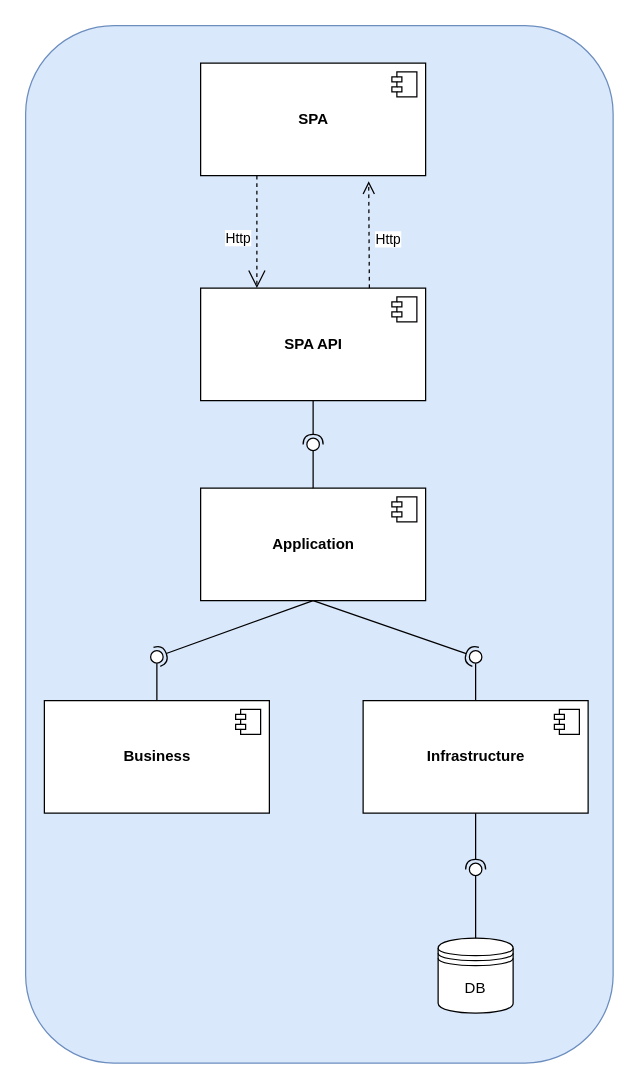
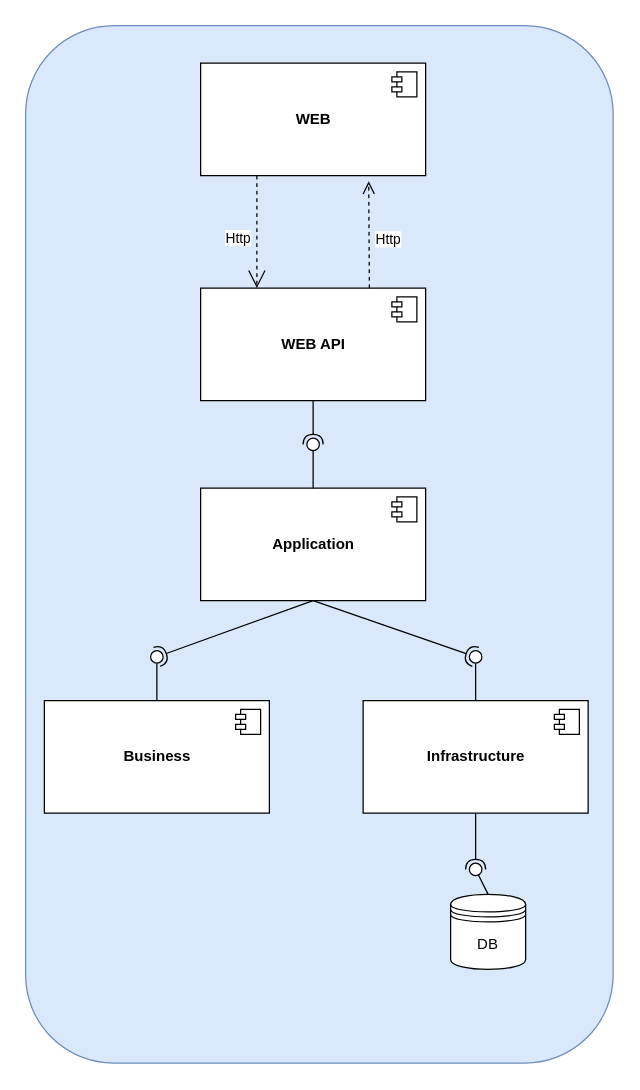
(314, 119) -> (314, 119)
(314, 344) -> (314, 344)
(476, 976) -> (488, 932)
